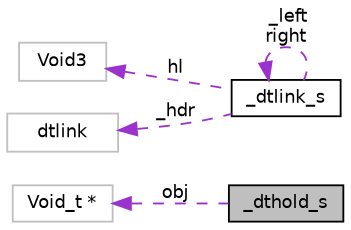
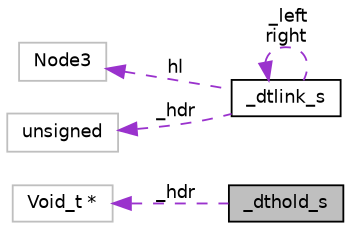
(63, 62) -> (63, 62)
(63, 133) -> (63, 133)
(173, 193) -> (173, 193)
